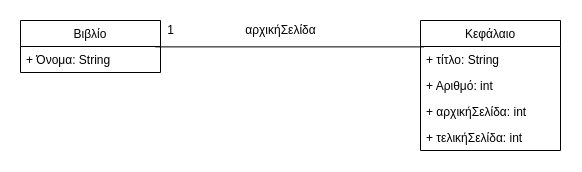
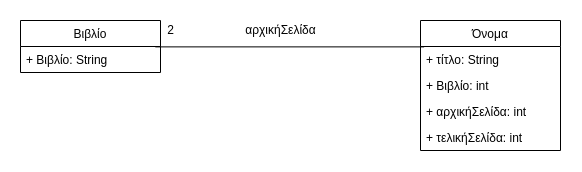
(171, 31) -> (171, 31)
(490, 34) -> (490, 34)
(70, 60) -> (74, 60)
(463, 86) -> (463, 86)
